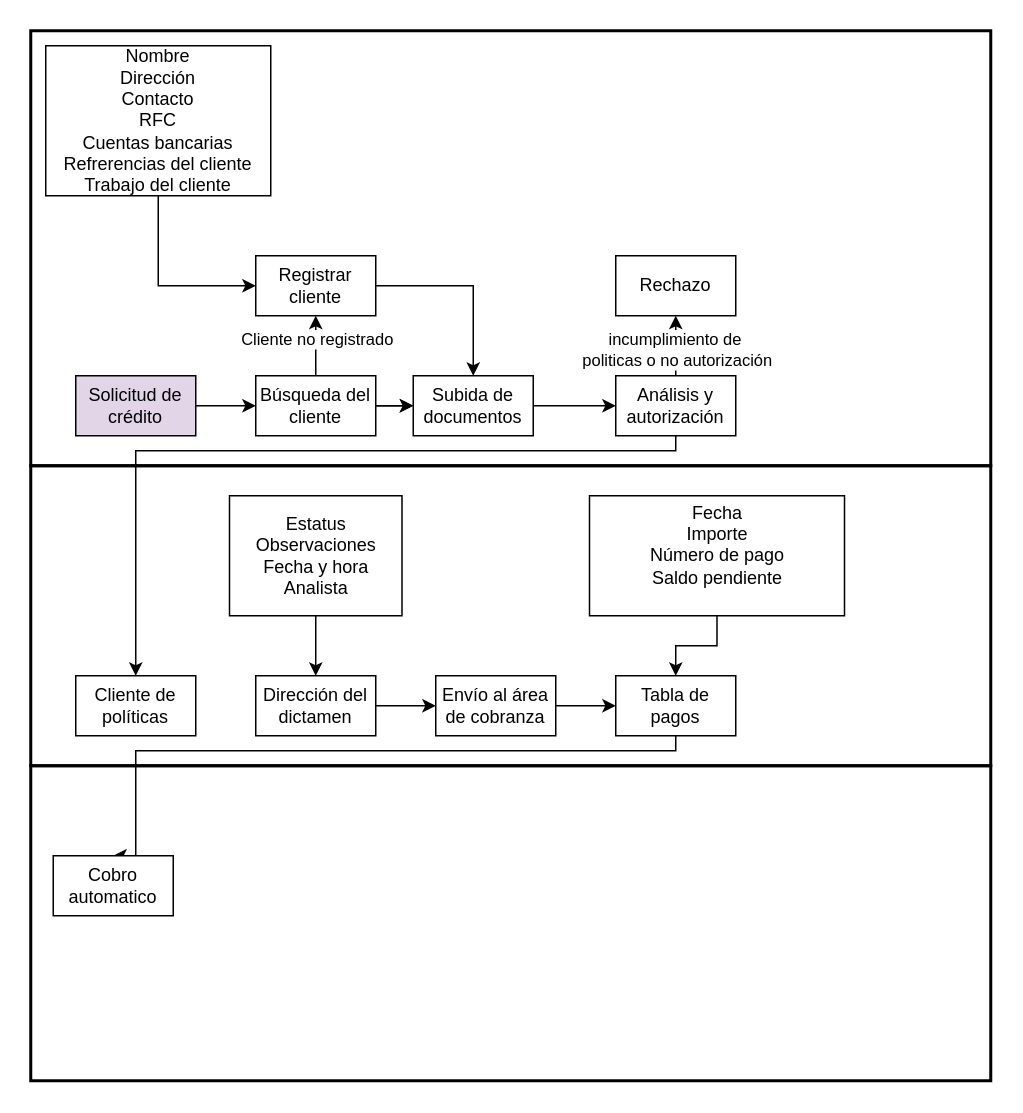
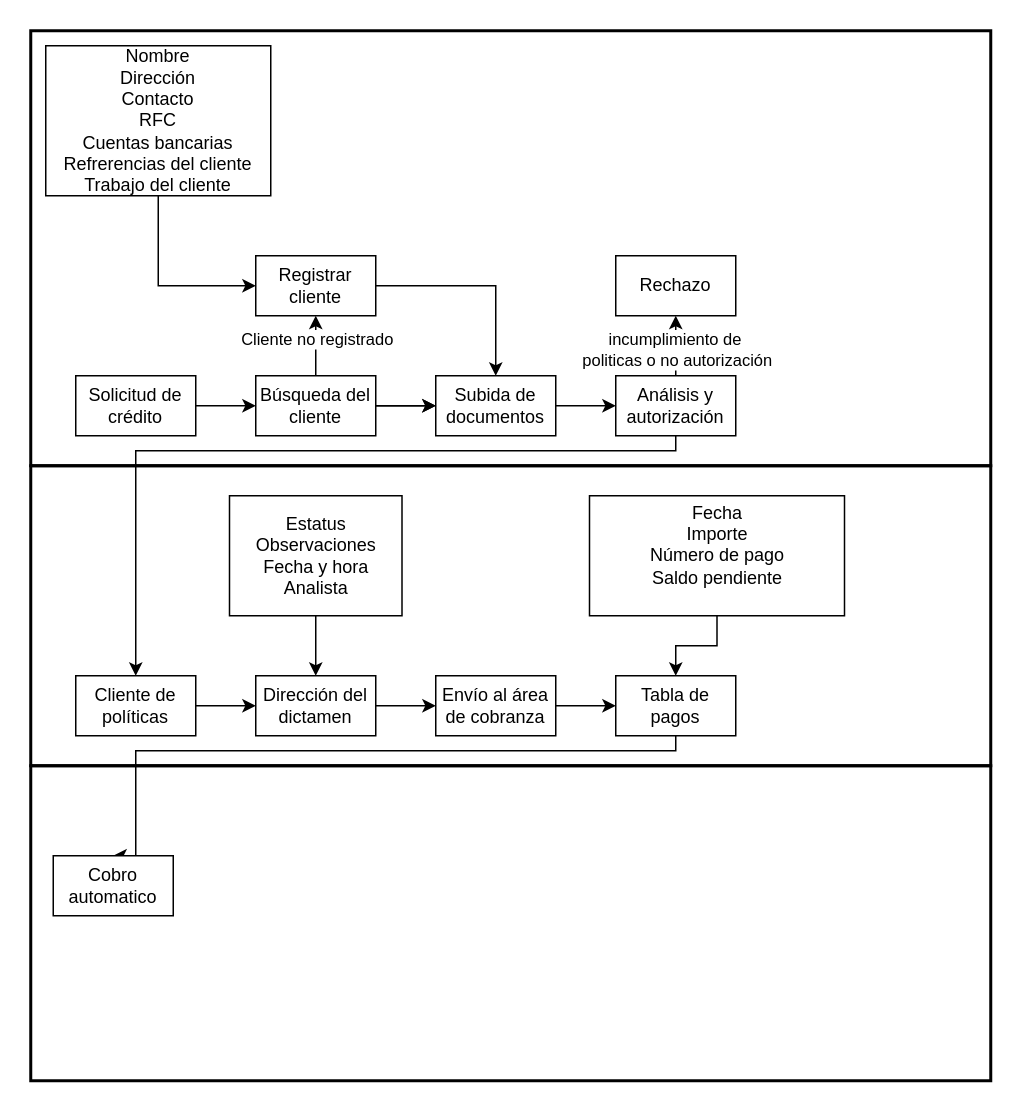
(136, 406) -> (136, 406)
(473, 406) -> (496, 406)
none -> (221, 706)
